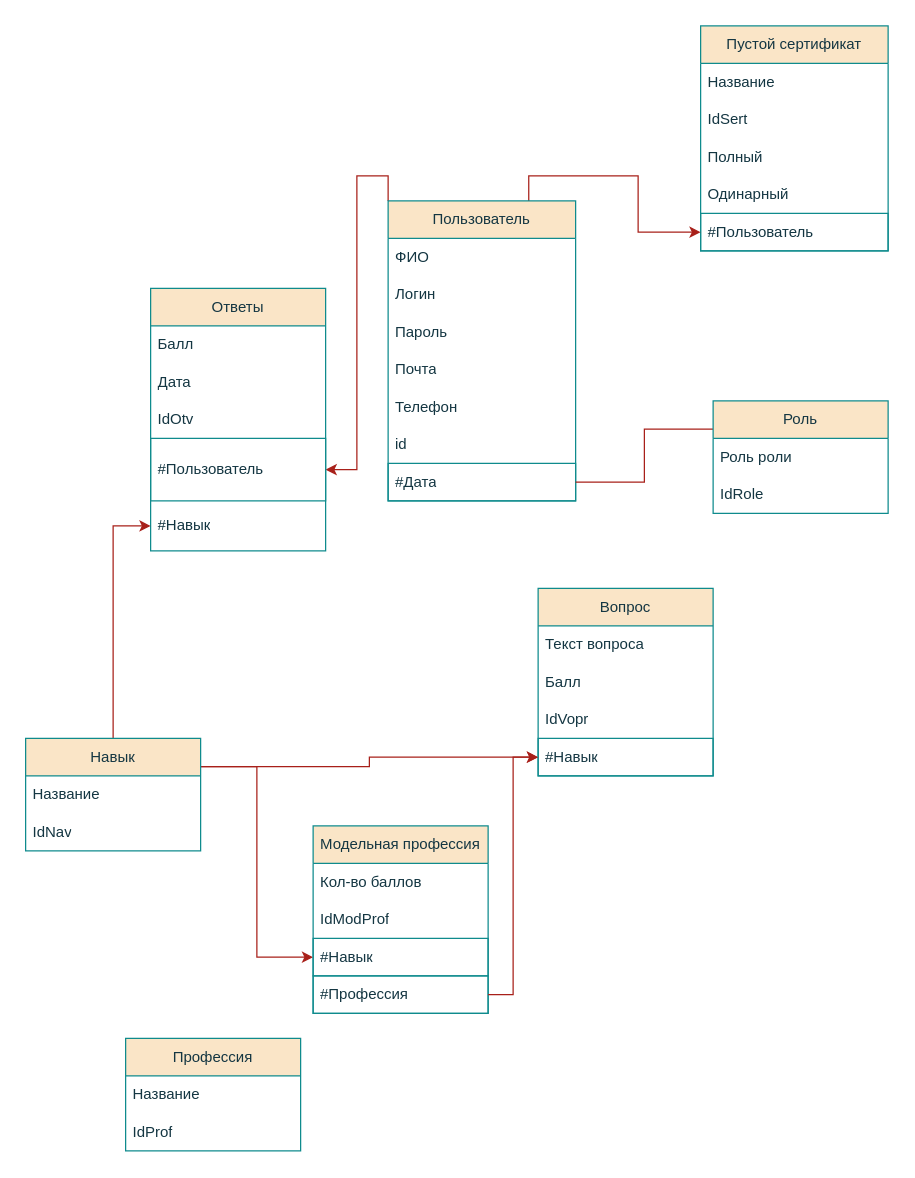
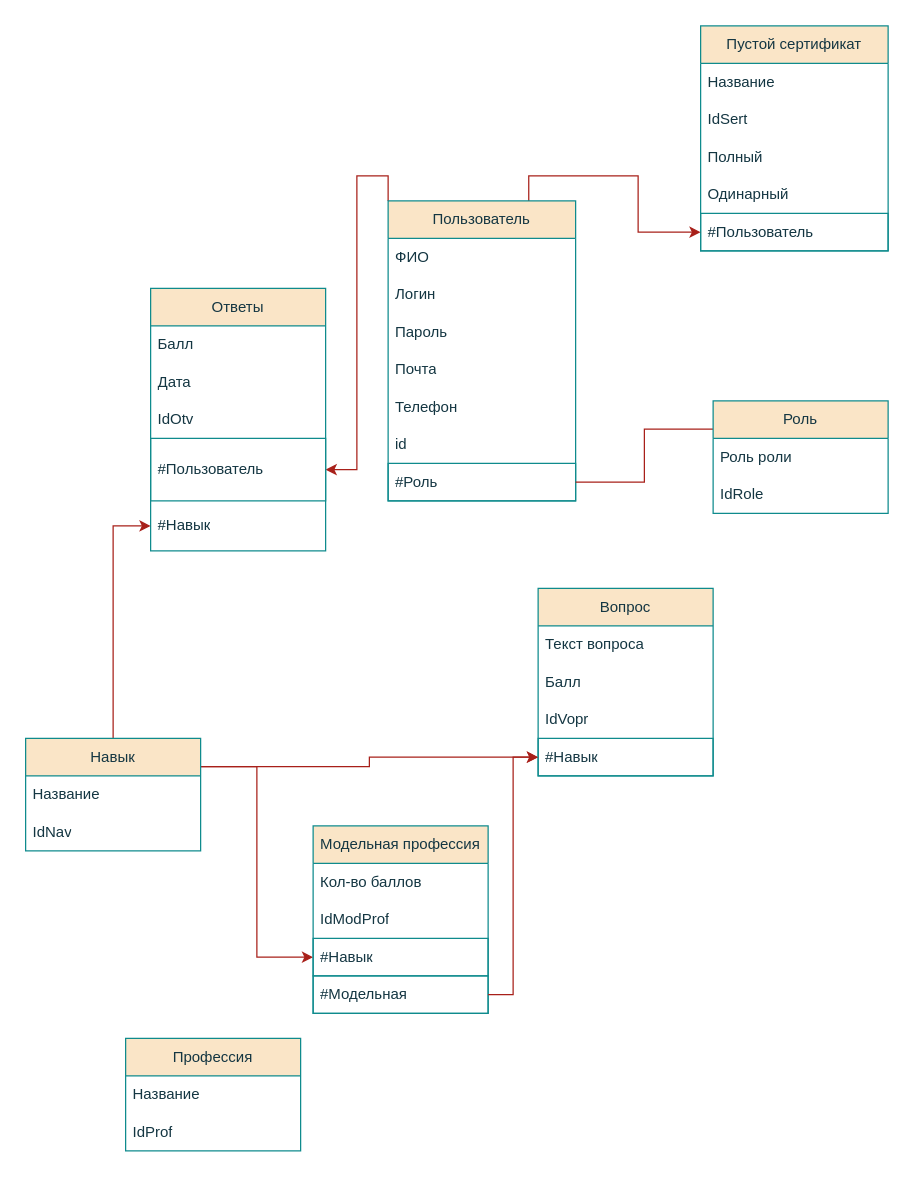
(417, 482) -> (417, 482)
(363, 994) -> (363, 994)
